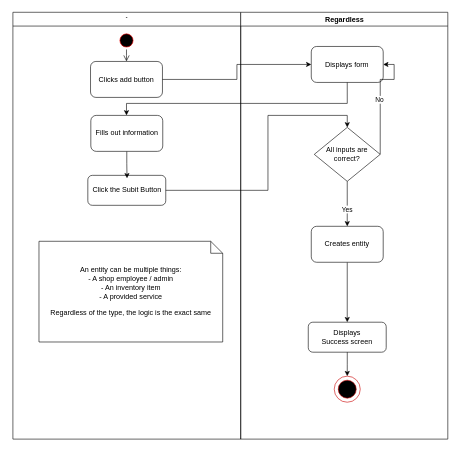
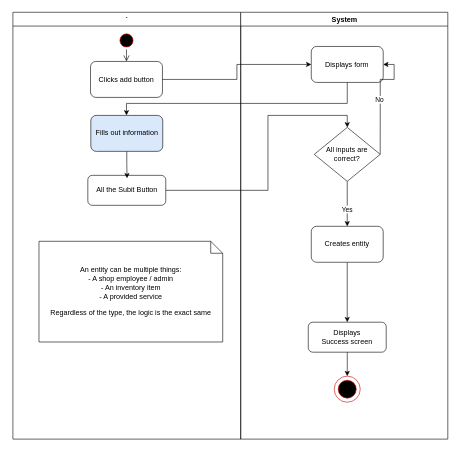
(345, 20) -> (345, 20)
(127, 134) -> (127, 134)
(127, 191) -> (127, 191)
